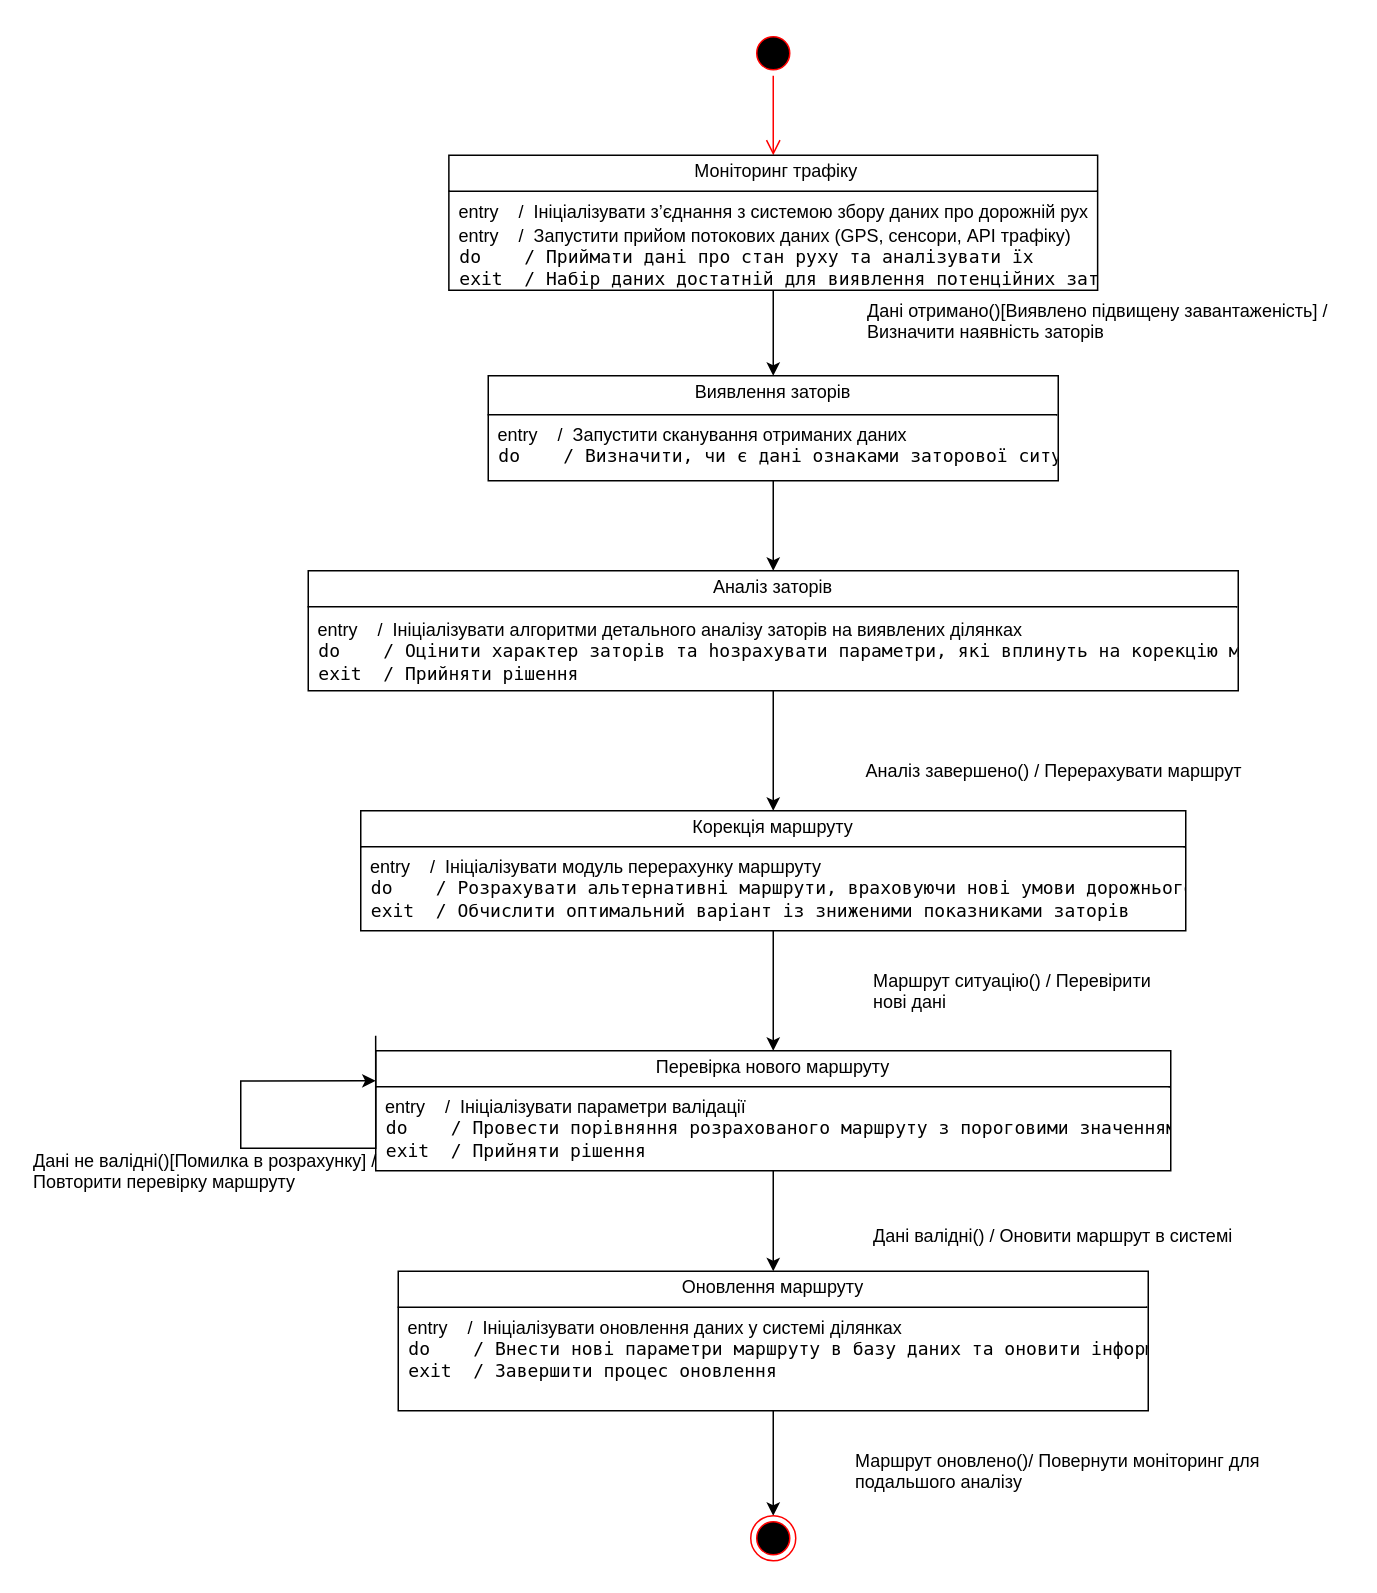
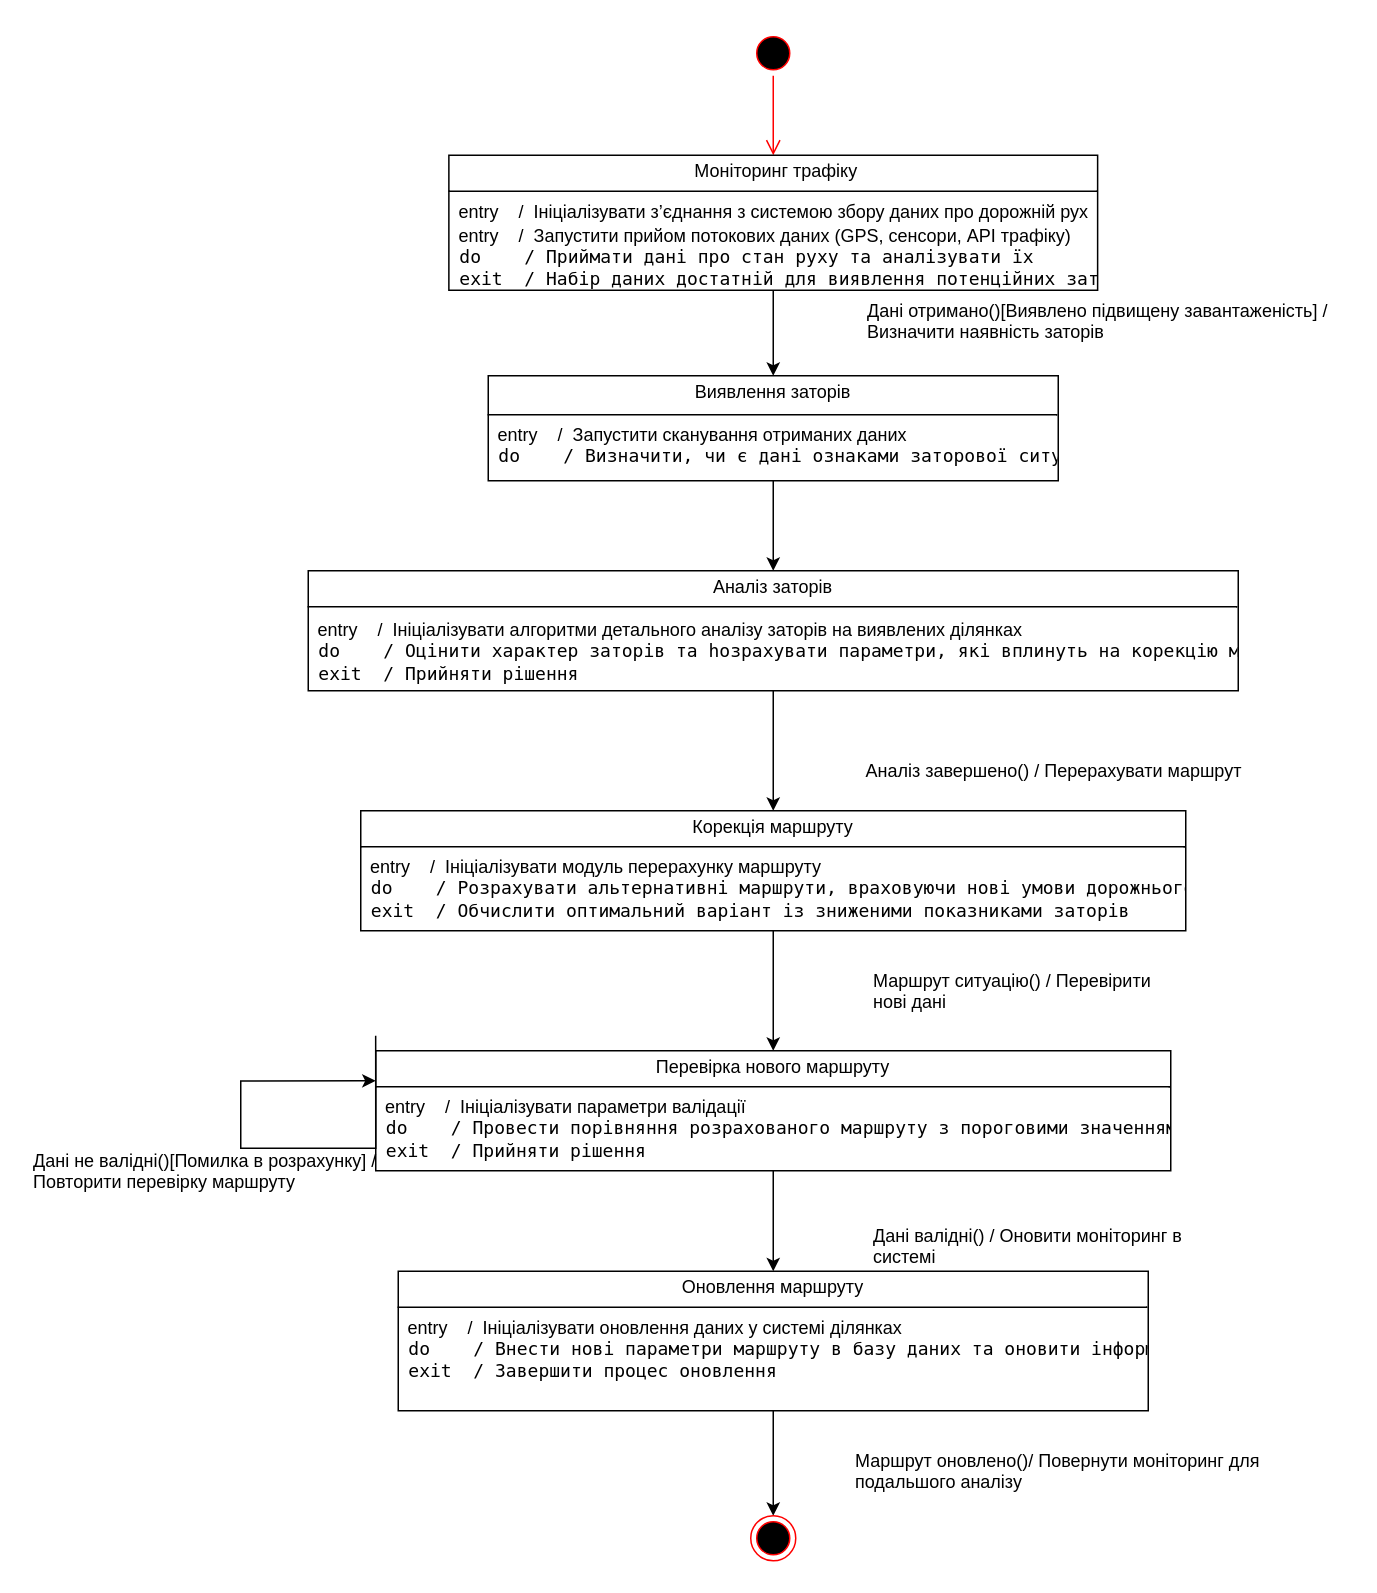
(1056, 1248) -> (1056, 1248)
